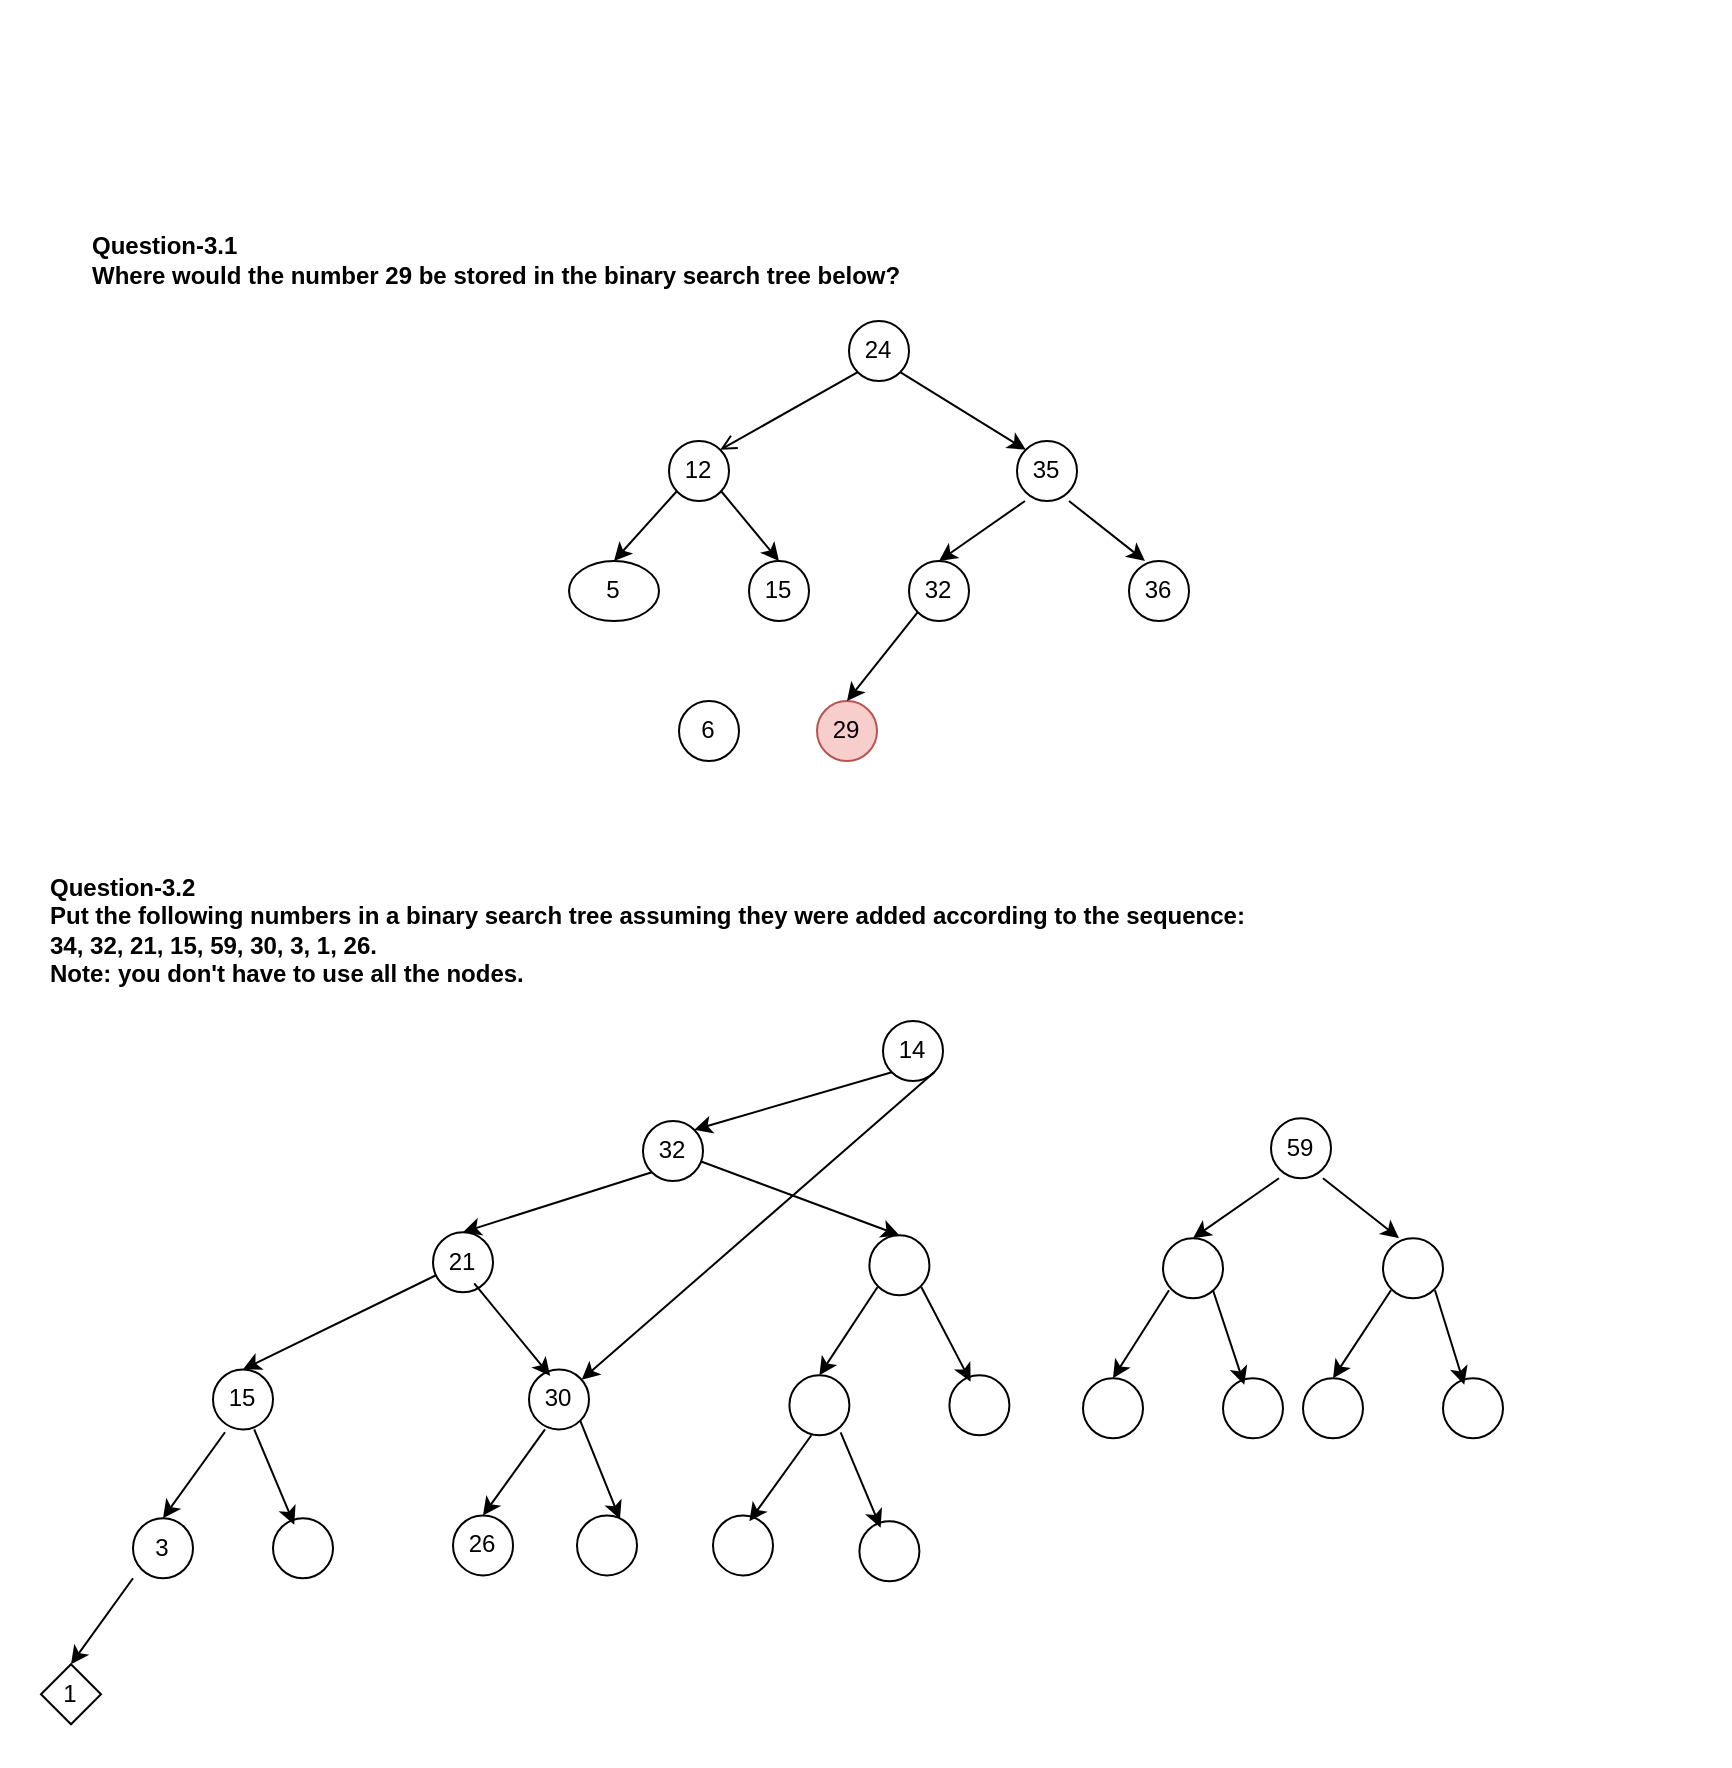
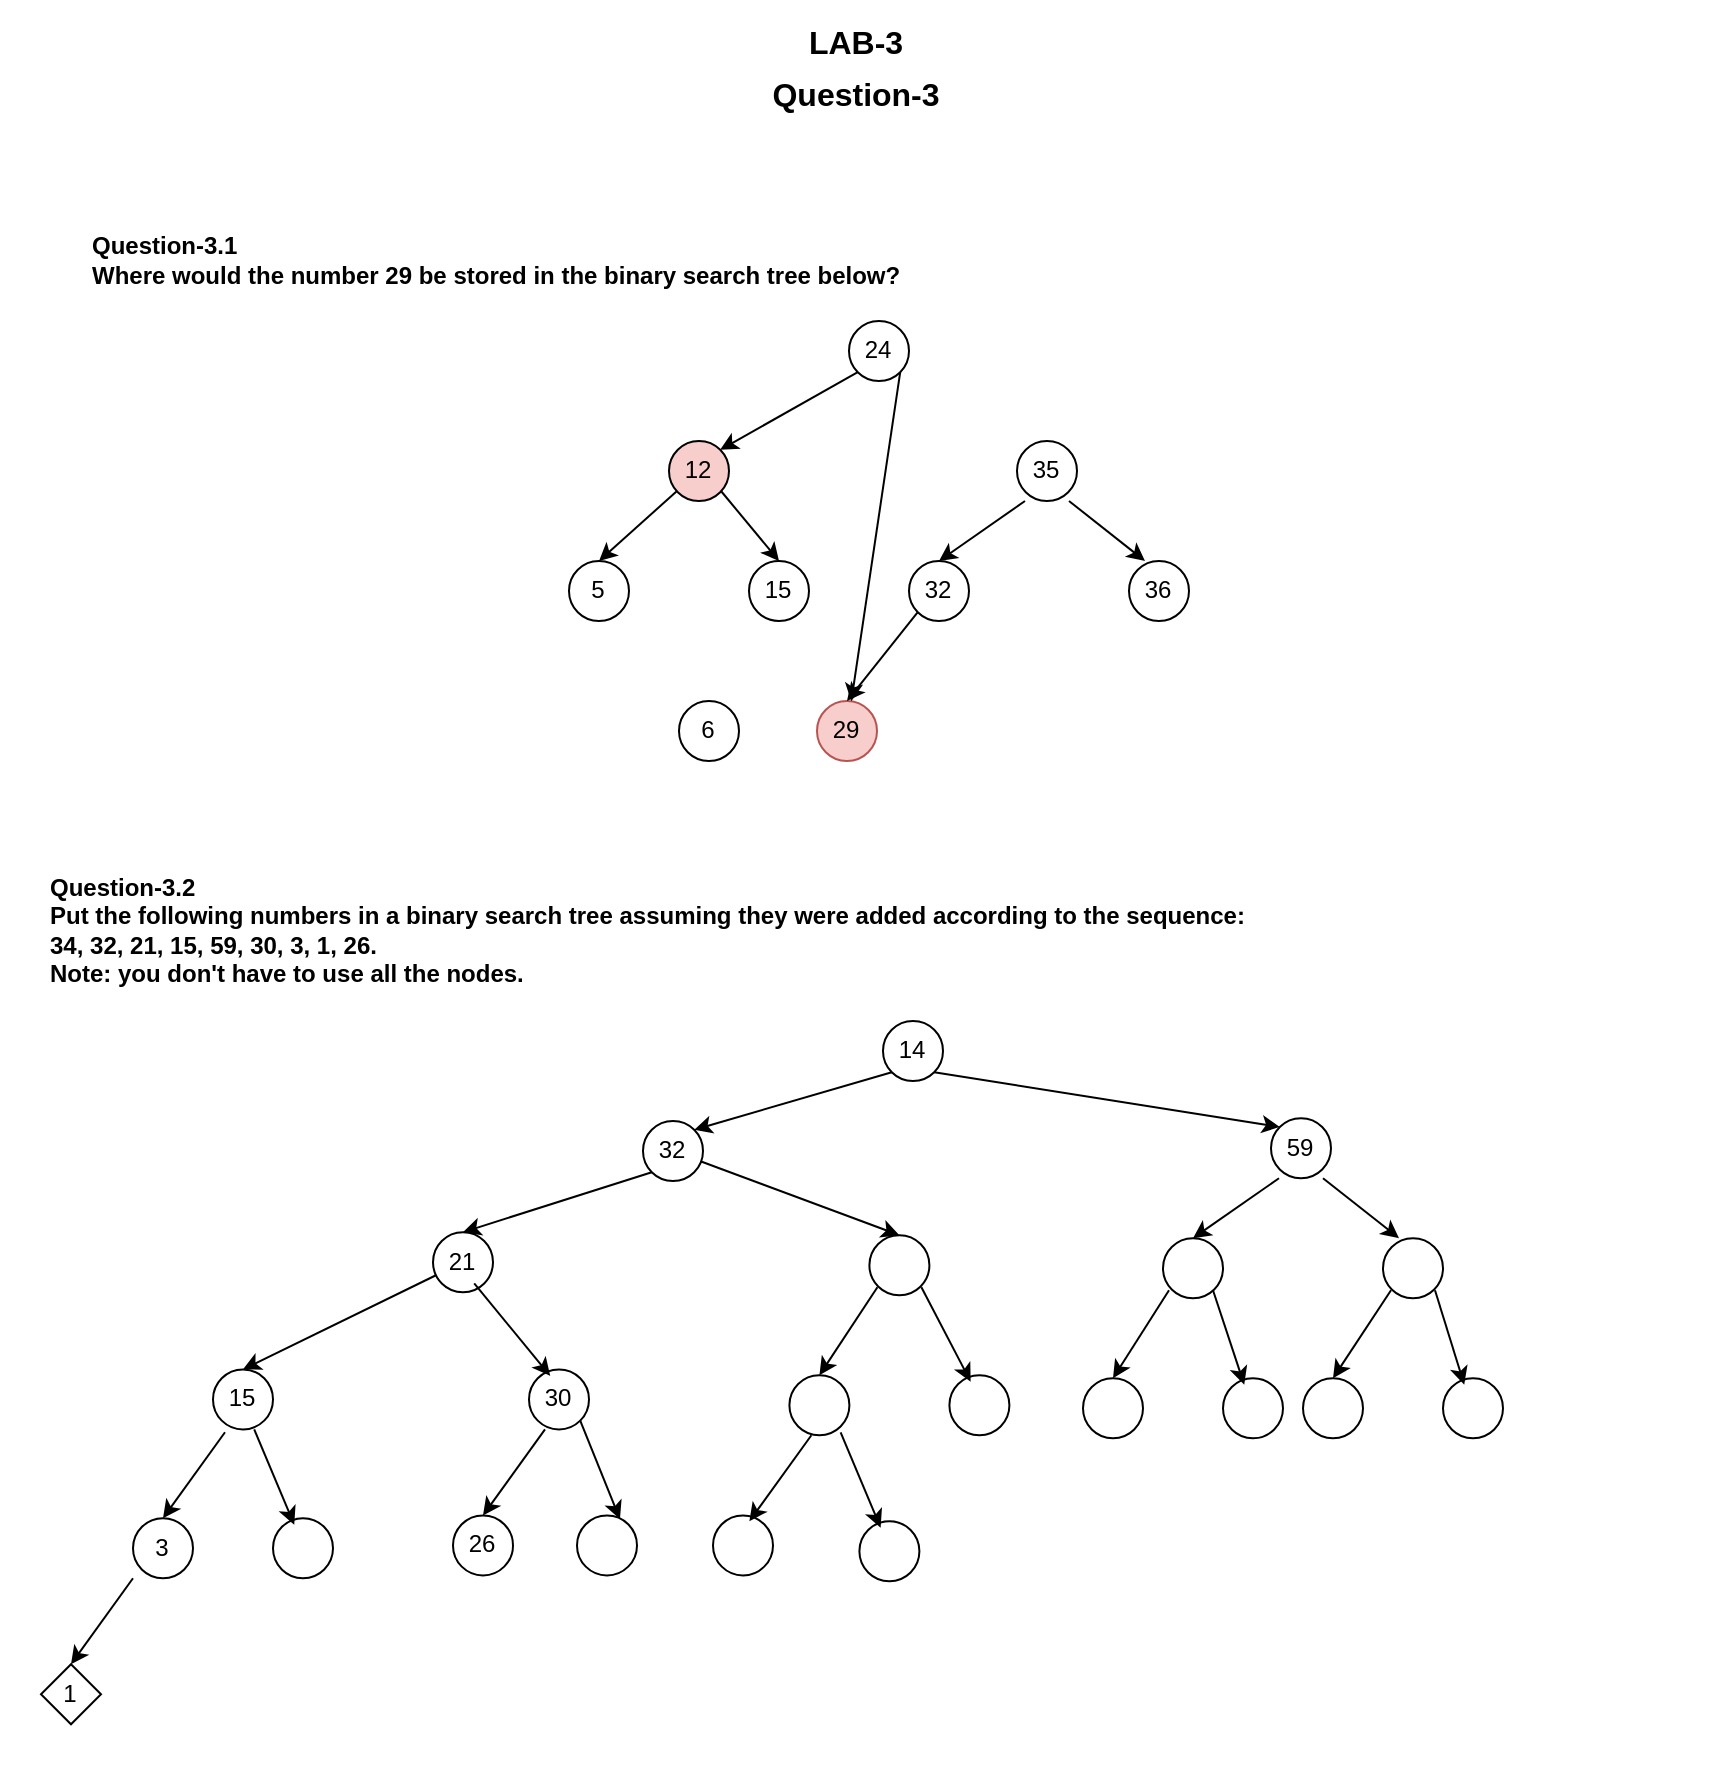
none -> (857, 71)
(958, 408) -> (877, 529)
(730, 444) -> (733, 443)
(699, 471) -> (699, 471)
(614, 591) -> (599, 591)
(763, 1221) -> (1100, 1099)
